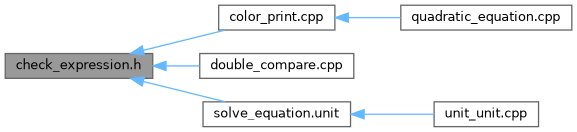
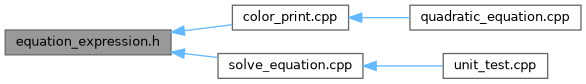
(79, 66) -> (88, 42)
(277, 66) -> none
(277, 114) -> (290, 66)
(486, 114) -> (495, 66)
